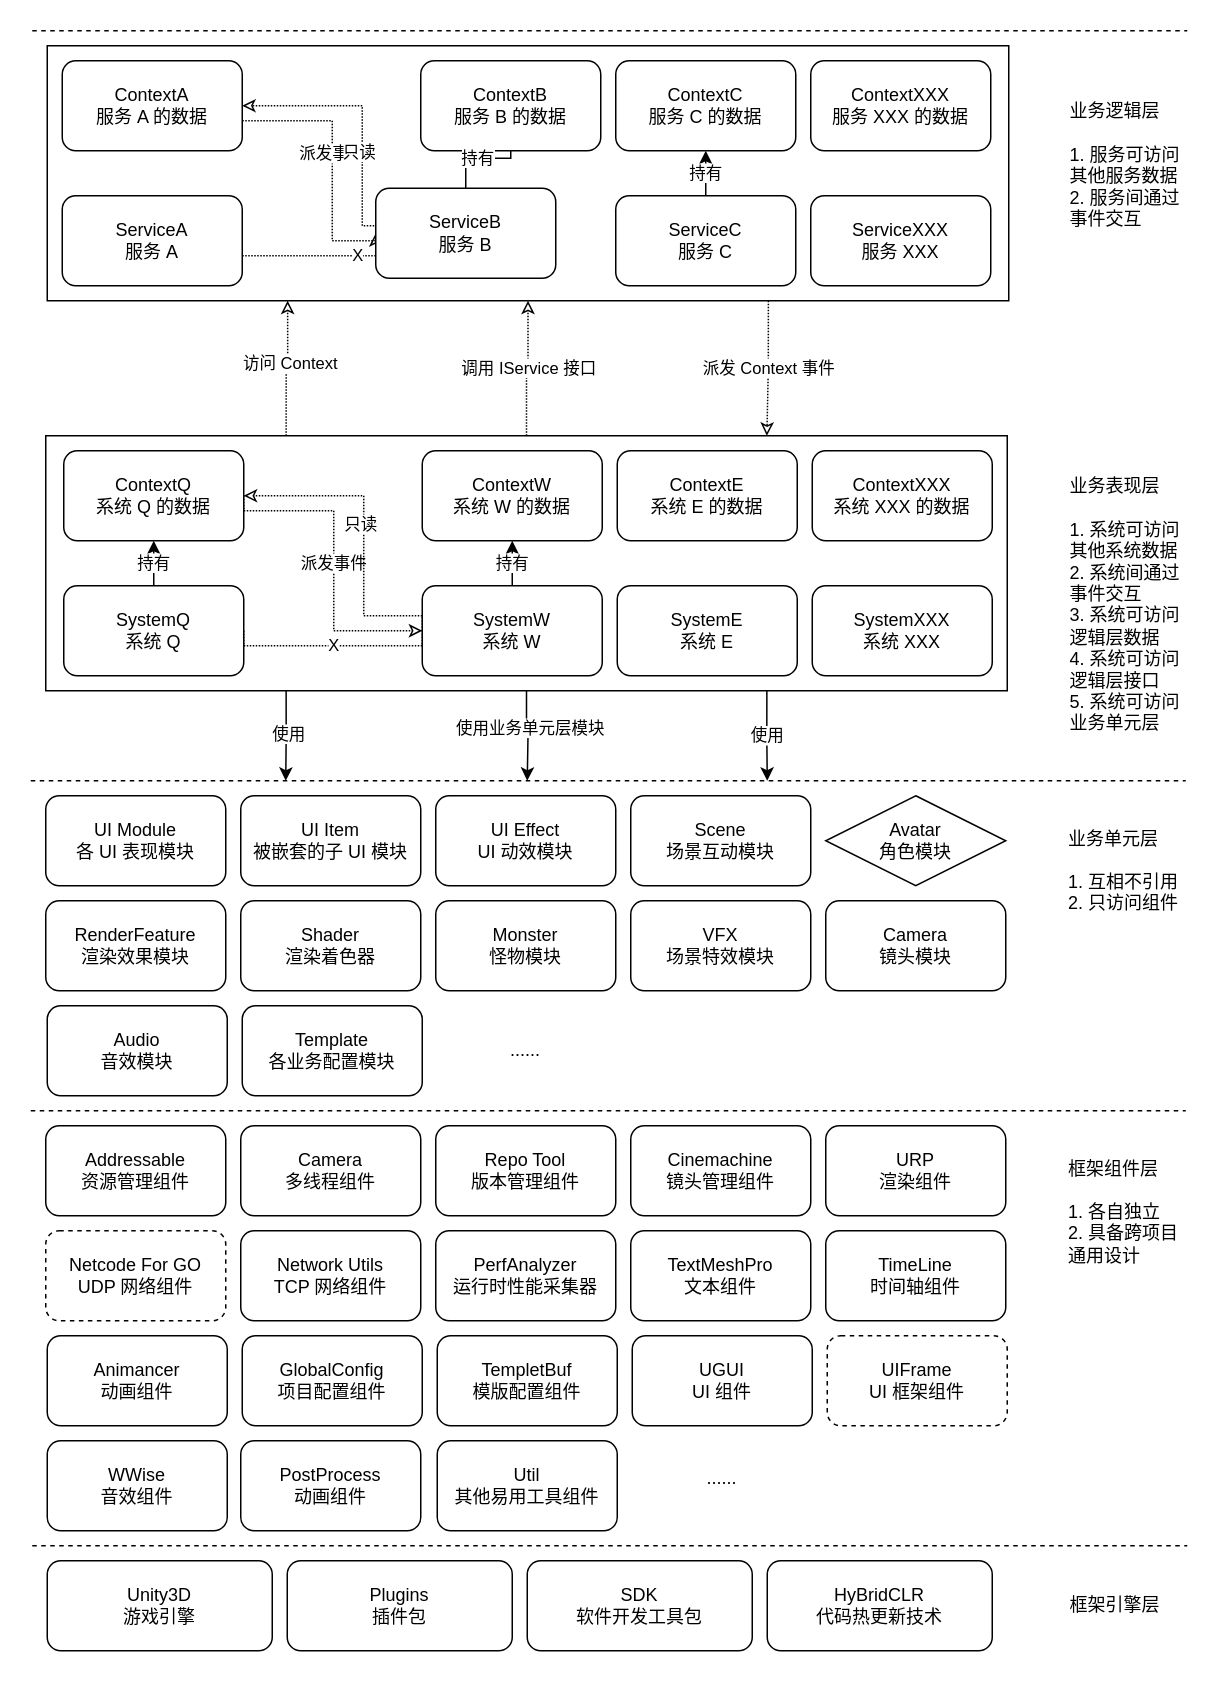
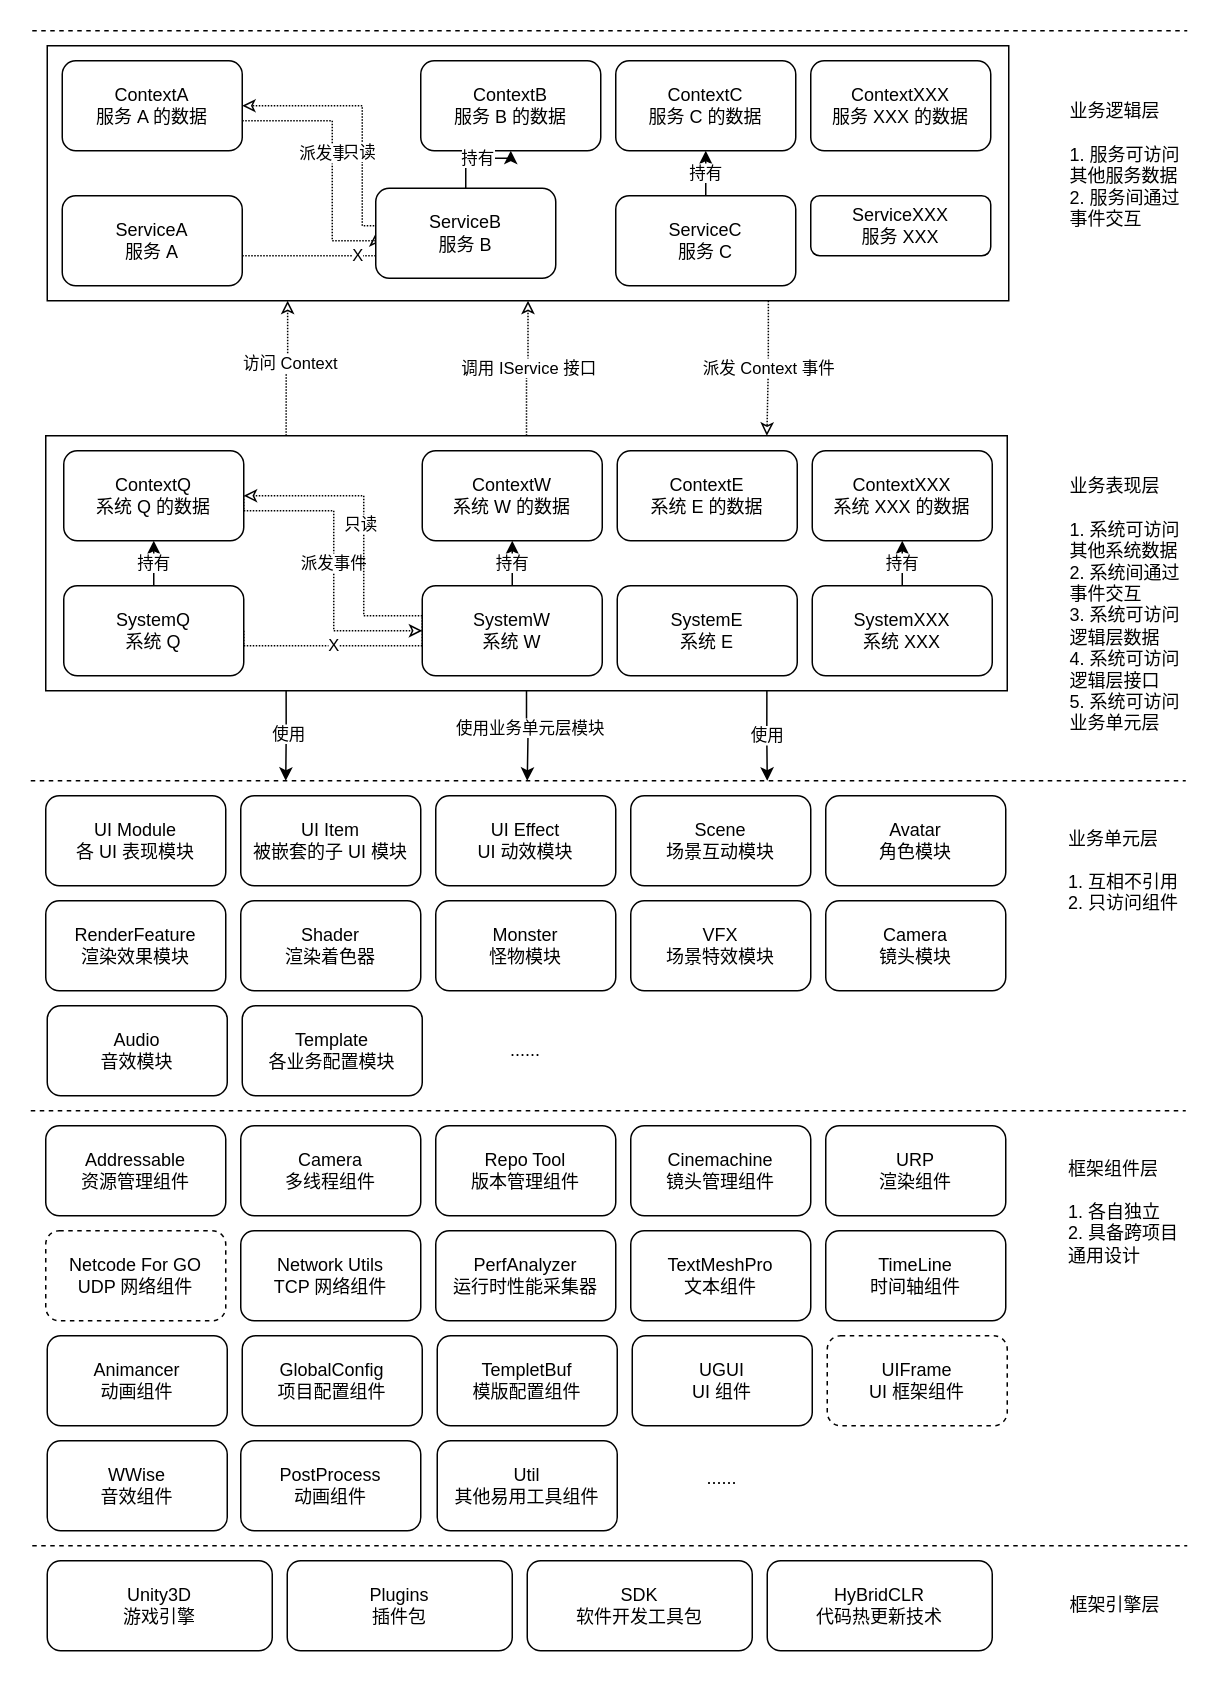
(511, 158) -> (508, 158)
(901, 241) -> (901, 226)
none -> (902, 558)
(916, 841) -> (916, 841)
